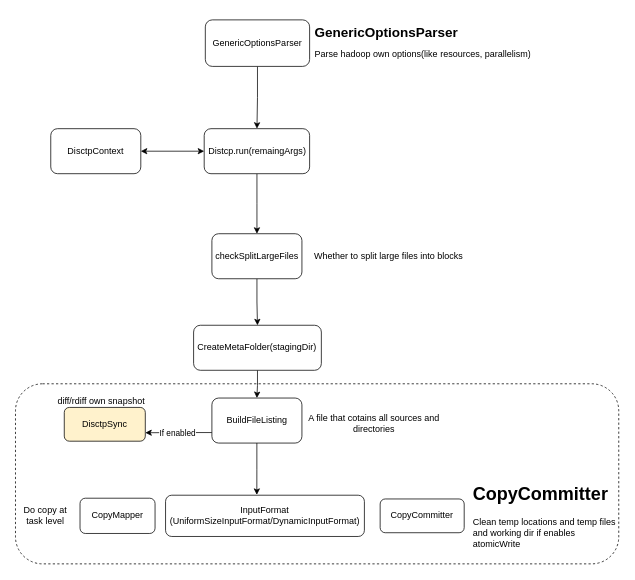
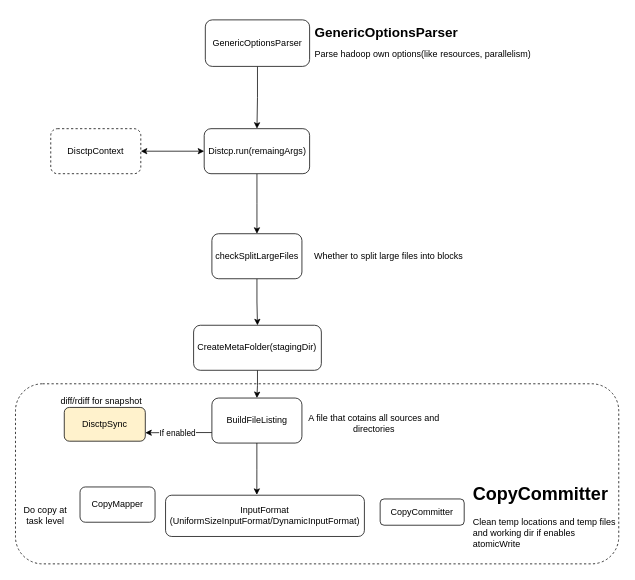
(96, 151) -> (96, 151)
(101, 401) -> (101, 401)
(117, 516) -> (117, 504)
(422, 516) -> (422, 512)
